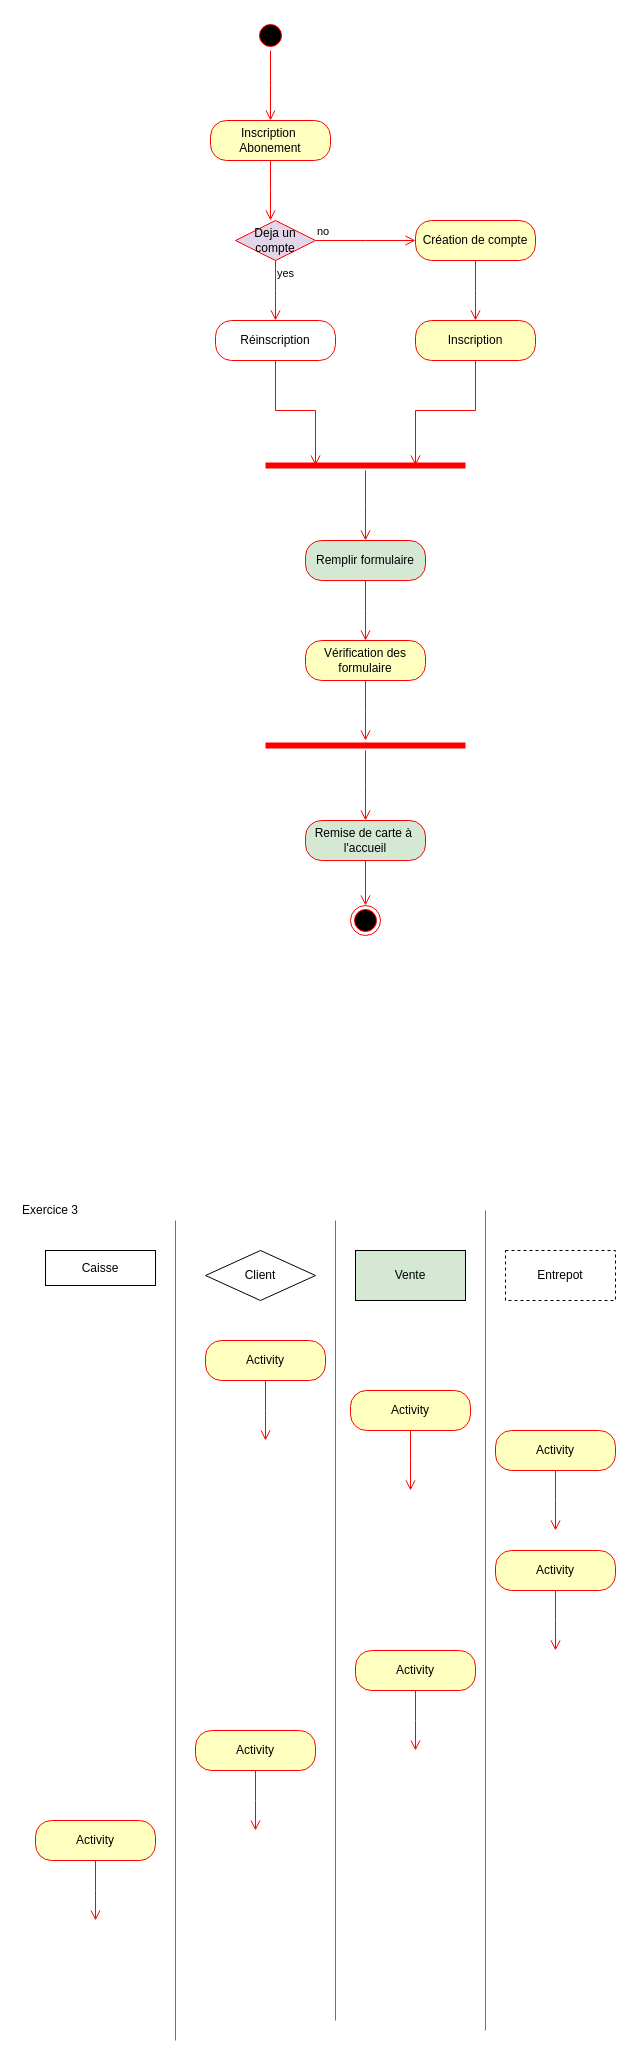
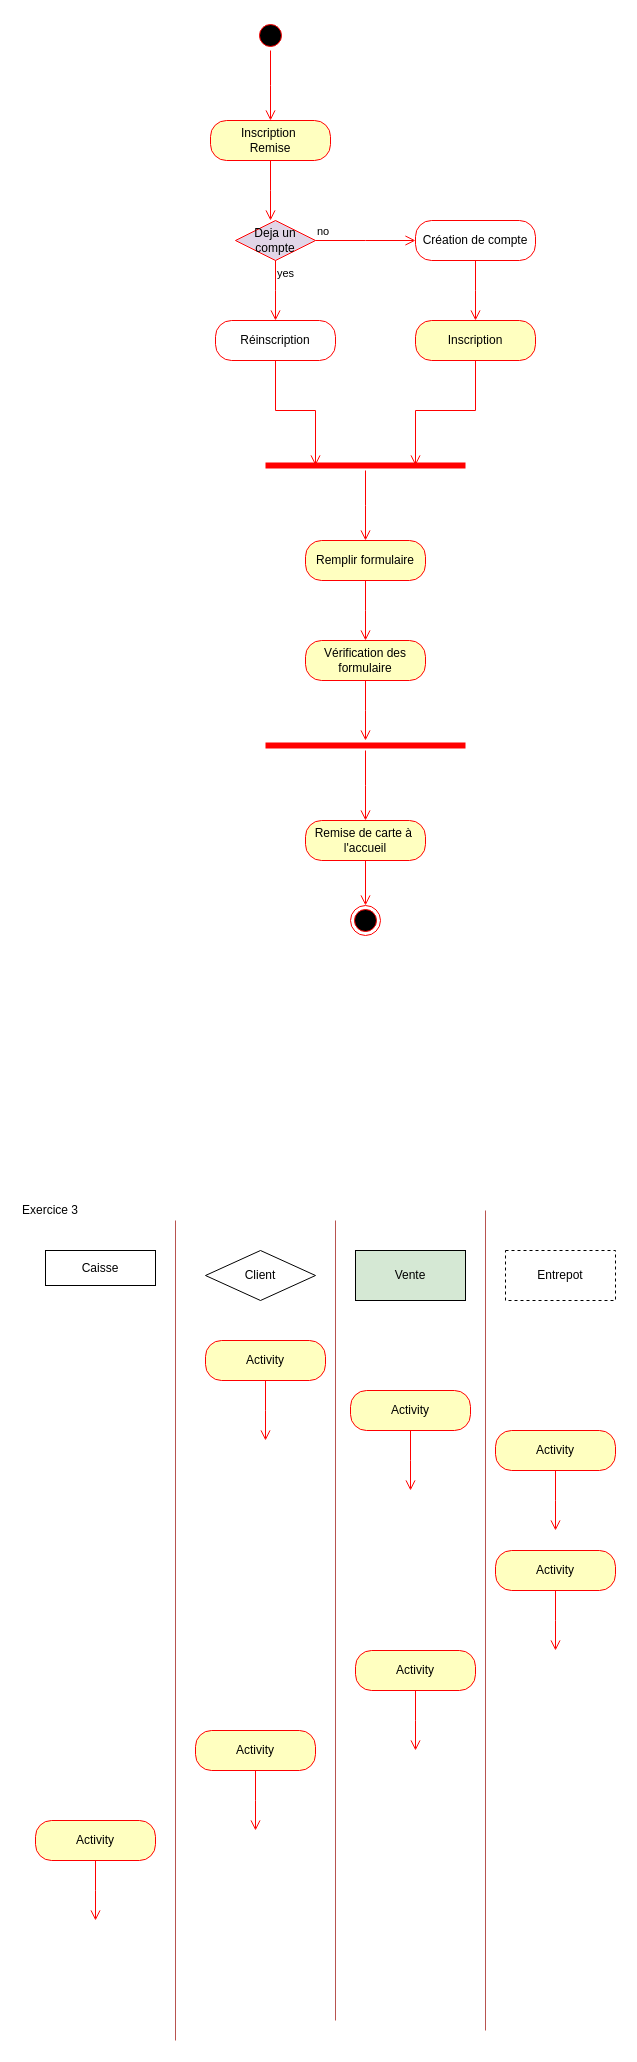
(271, 141) -> (271, 141)
(476, 241) -> (476, 241)
(366, 561) -> (366, 561)
(366, 841) -> (366, 841)
